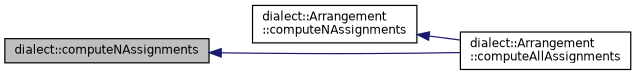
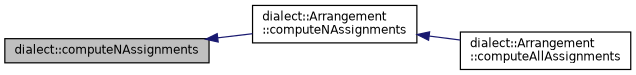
(341, 54) -> (235, 36)
